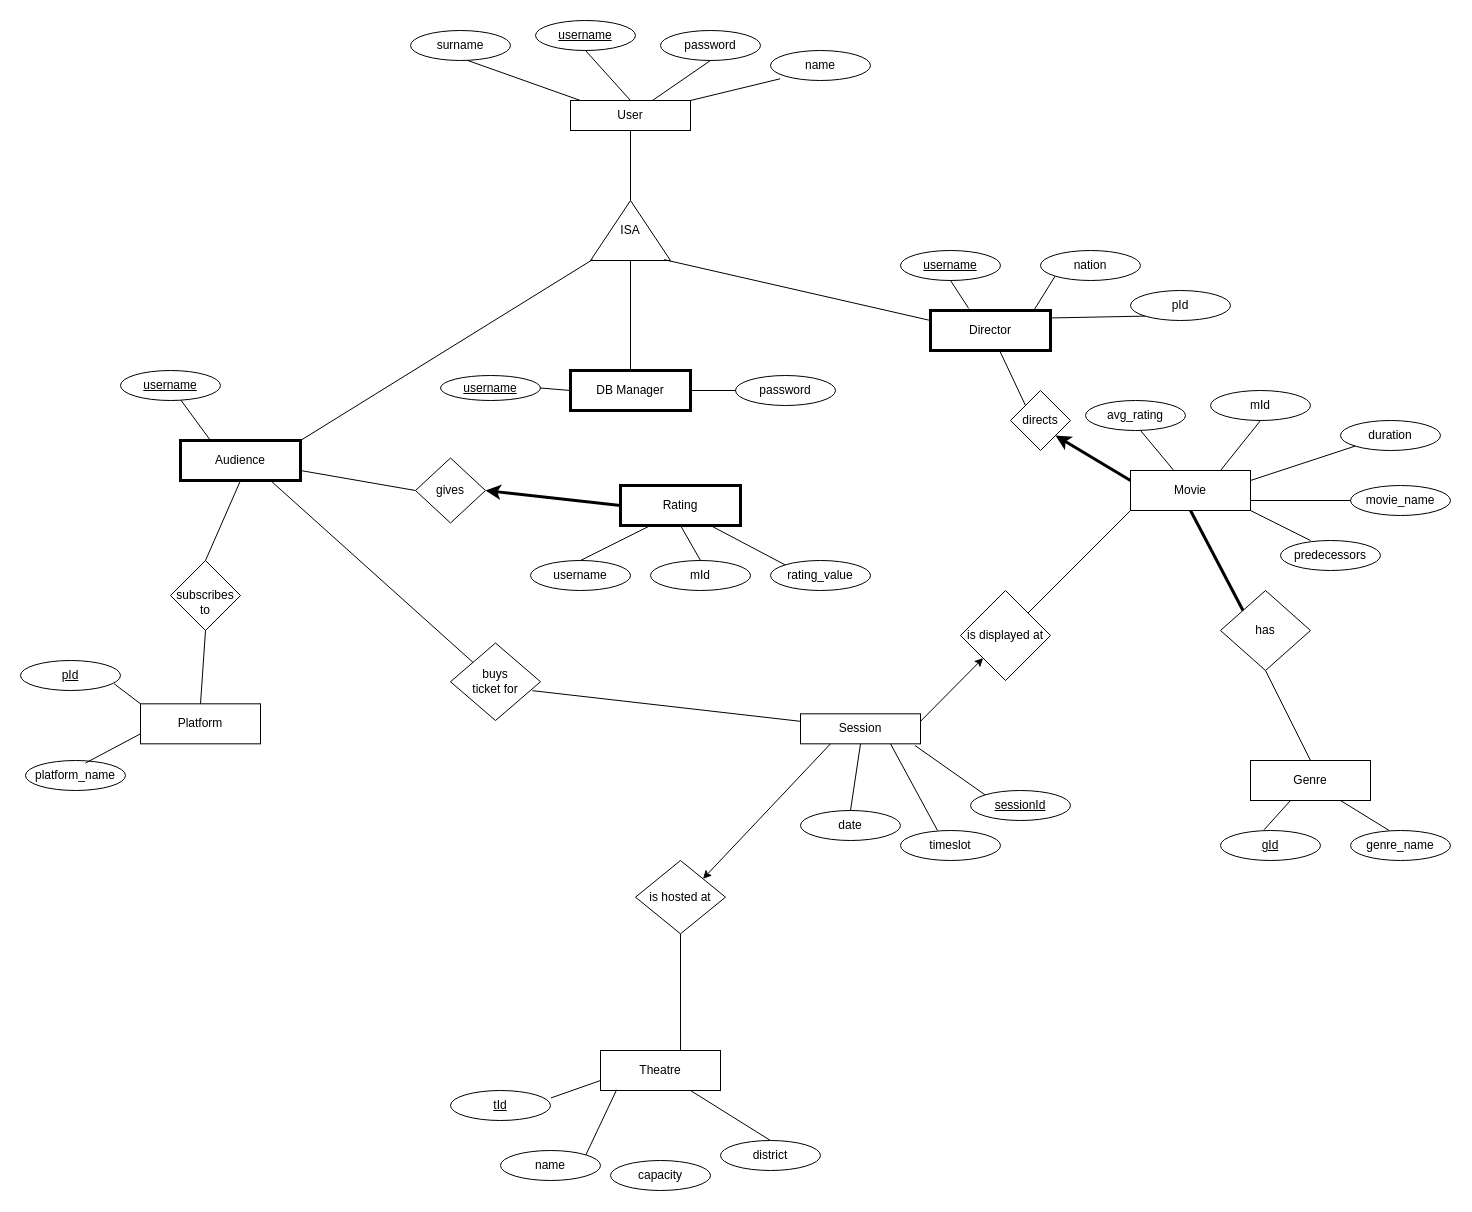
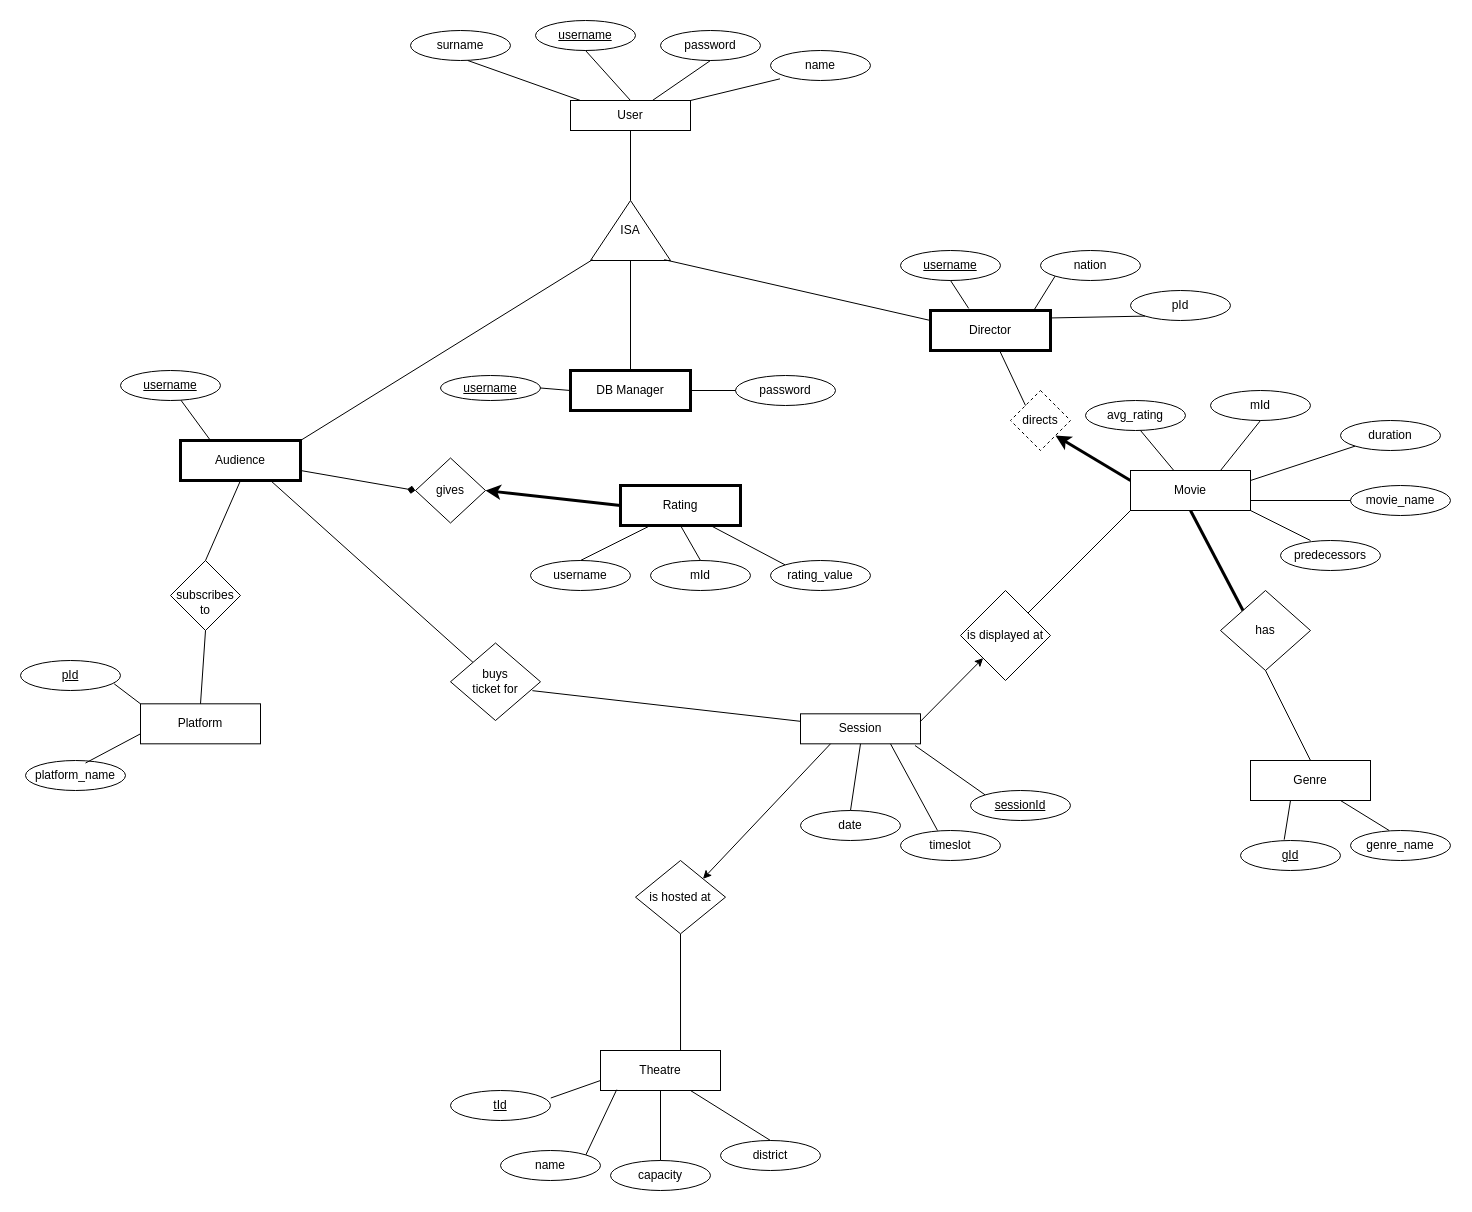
(1041, 421) -> (1041, 421)
(411, 490) -> (407, 489)
(1271, 846) -> (1291, 856)
none -> (661, 1126)
